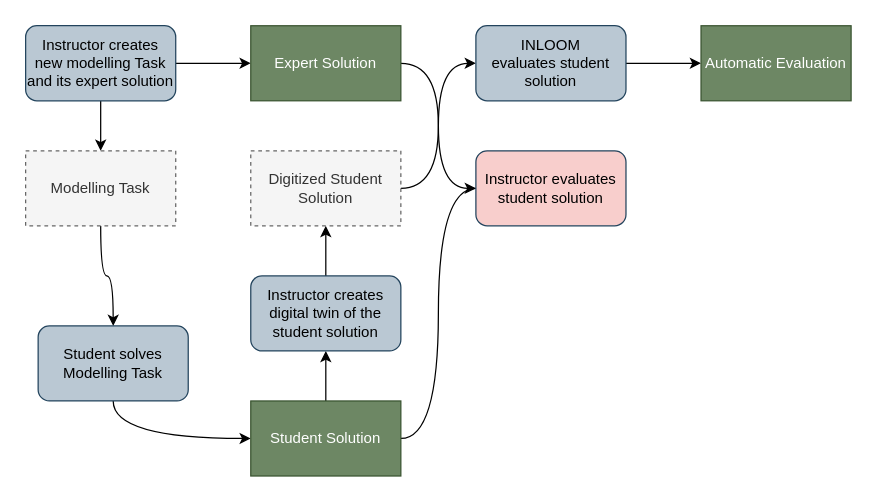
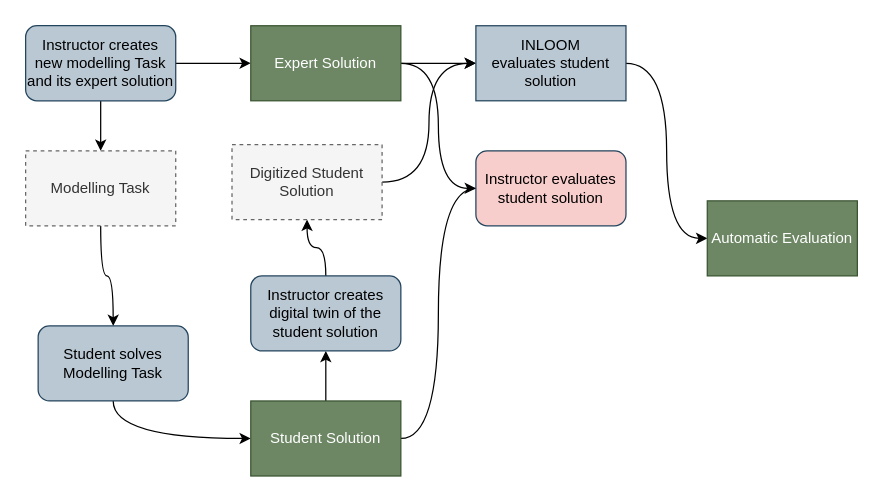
none -> (433, 63)
(551, 63) -> (551, 63)
(776, 63) -> (782, 238)
(326, 188) -> (307, 182)
